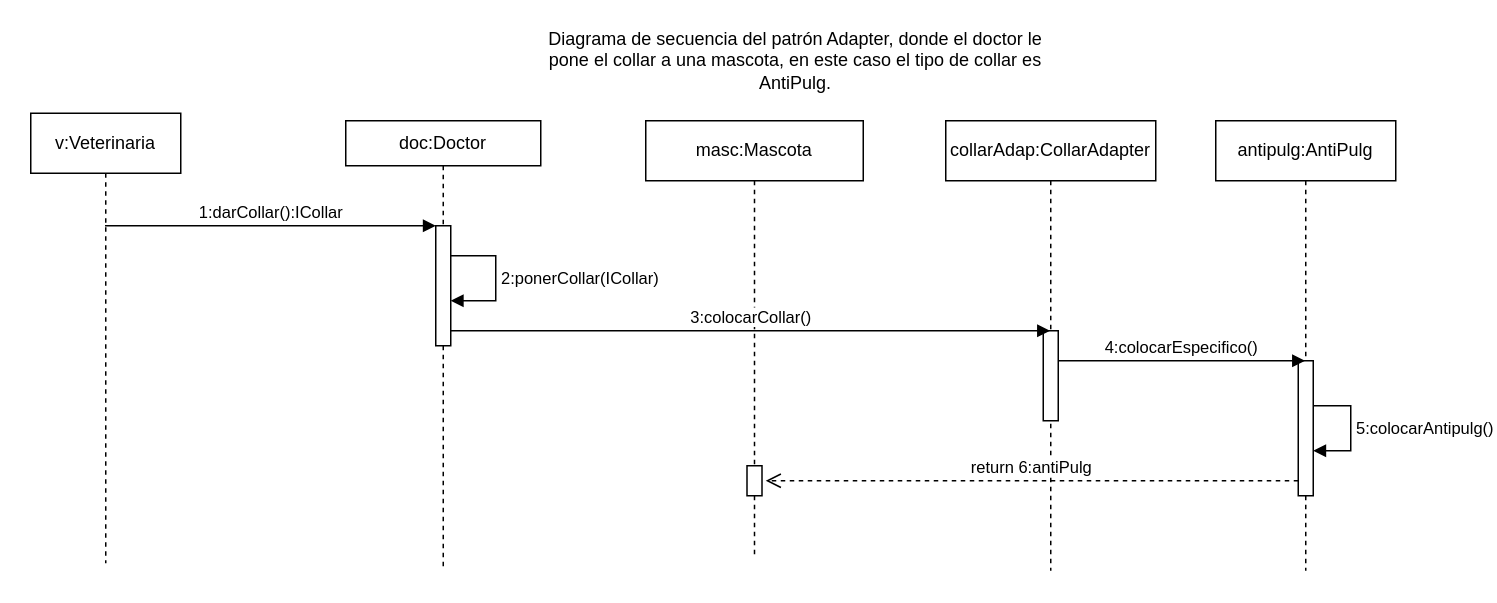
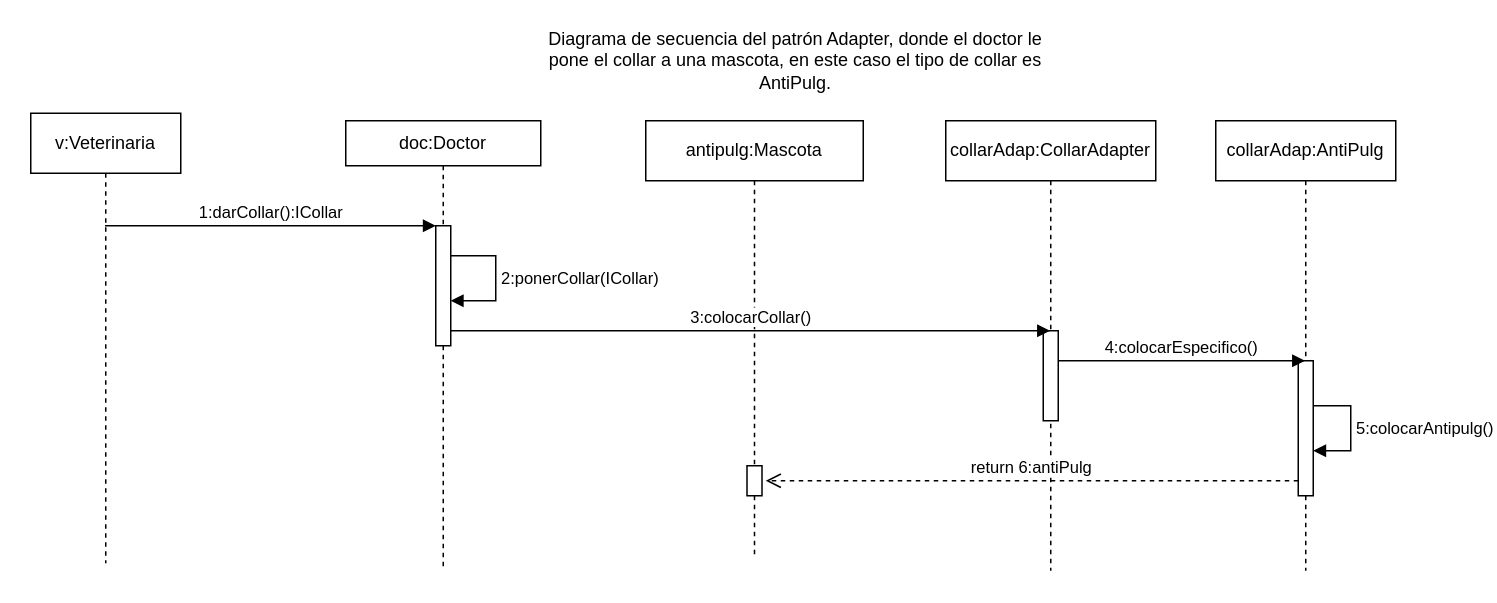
(755, 151) -> (755, 151)
(1306, 151) -> (1306, 151)
